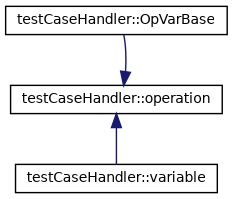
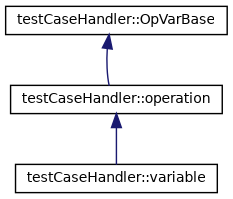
(126, 53) -> (107, 67)
